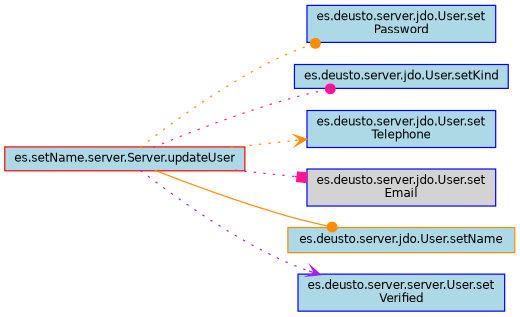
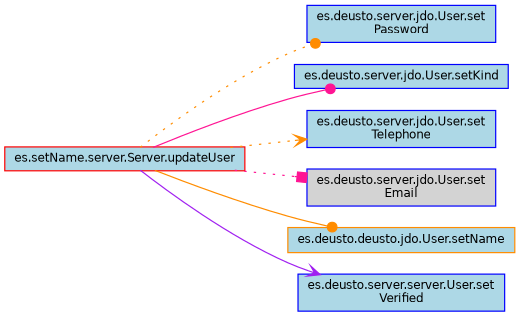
(238, 115) -> (238, 115)
(221, 227) -> (221, 227)
(401, 240) -> (401, 240)
